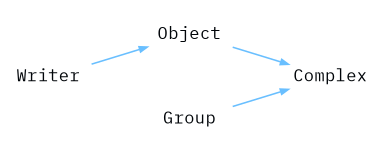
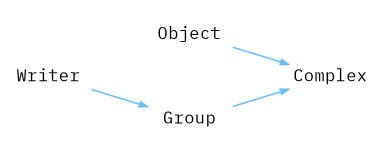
(116, 57) -> (116, 97)
